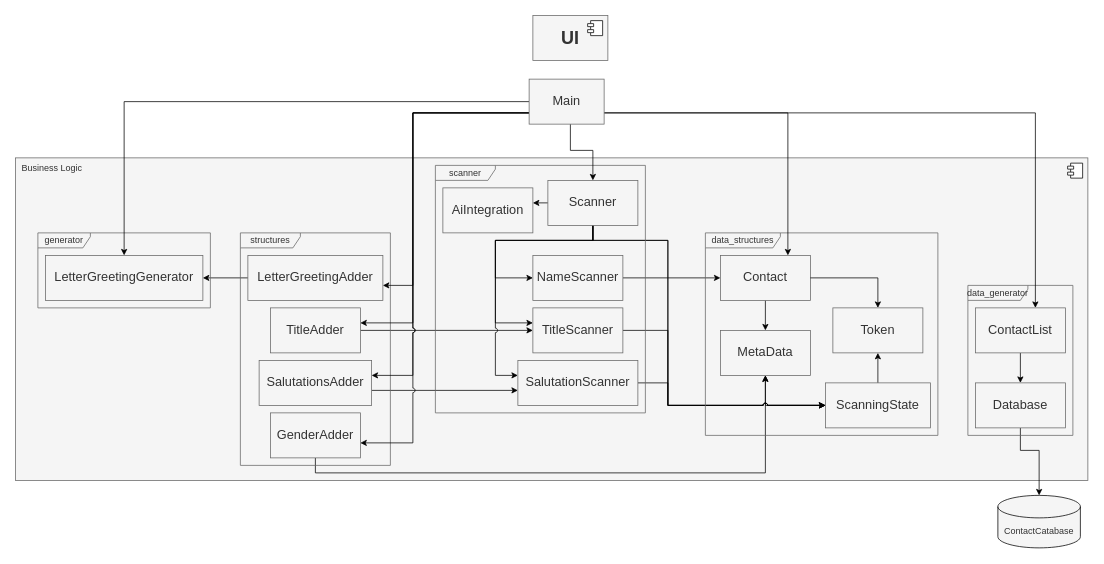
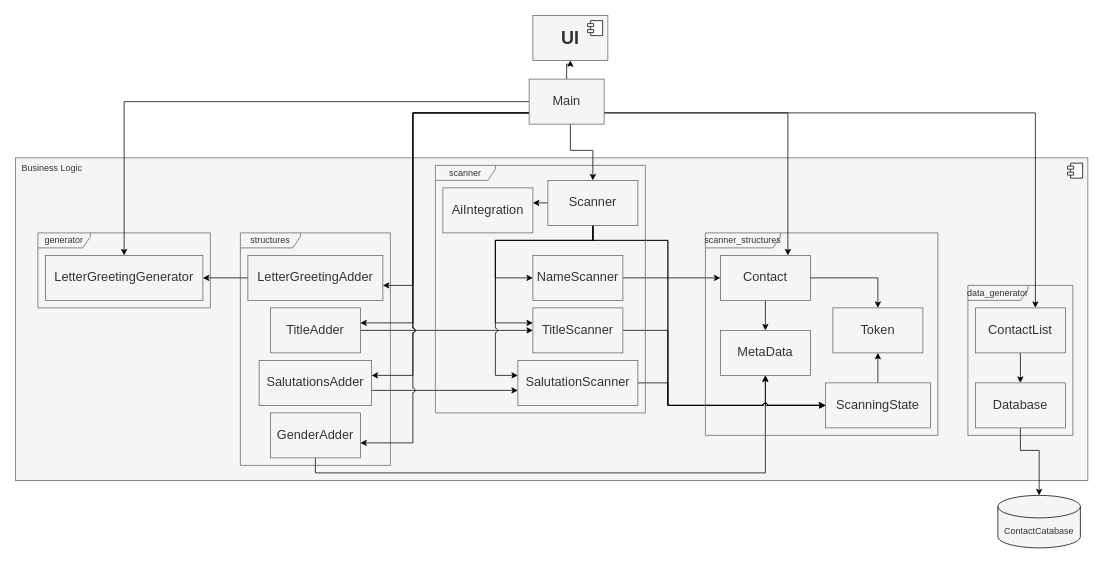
none -> (567, 70)
(743, 240) -> (743, 240)
